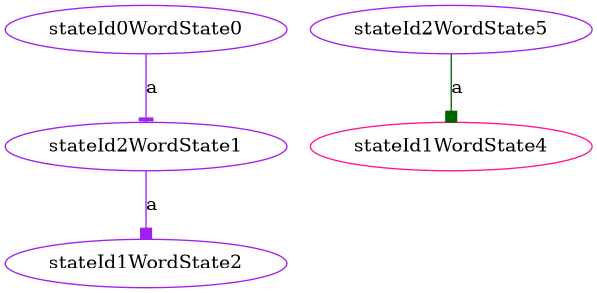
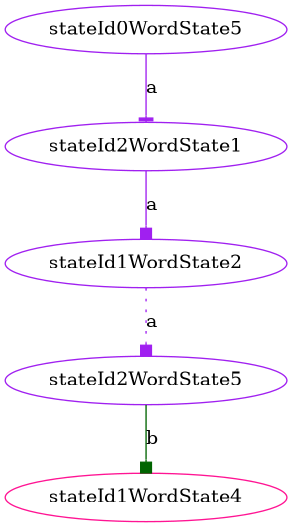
(146, 30) -> (146, 30)
(457, 88) -> (153, 439)
none -> (146, 315)
